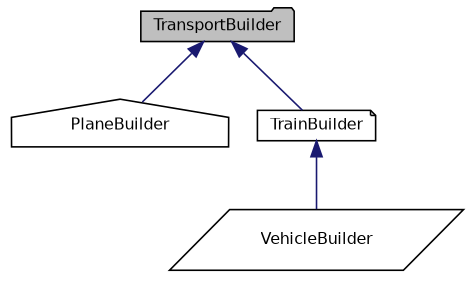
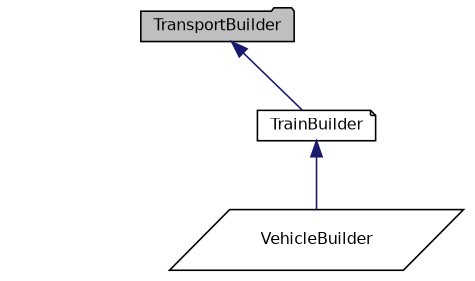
(120, 126) -> none
